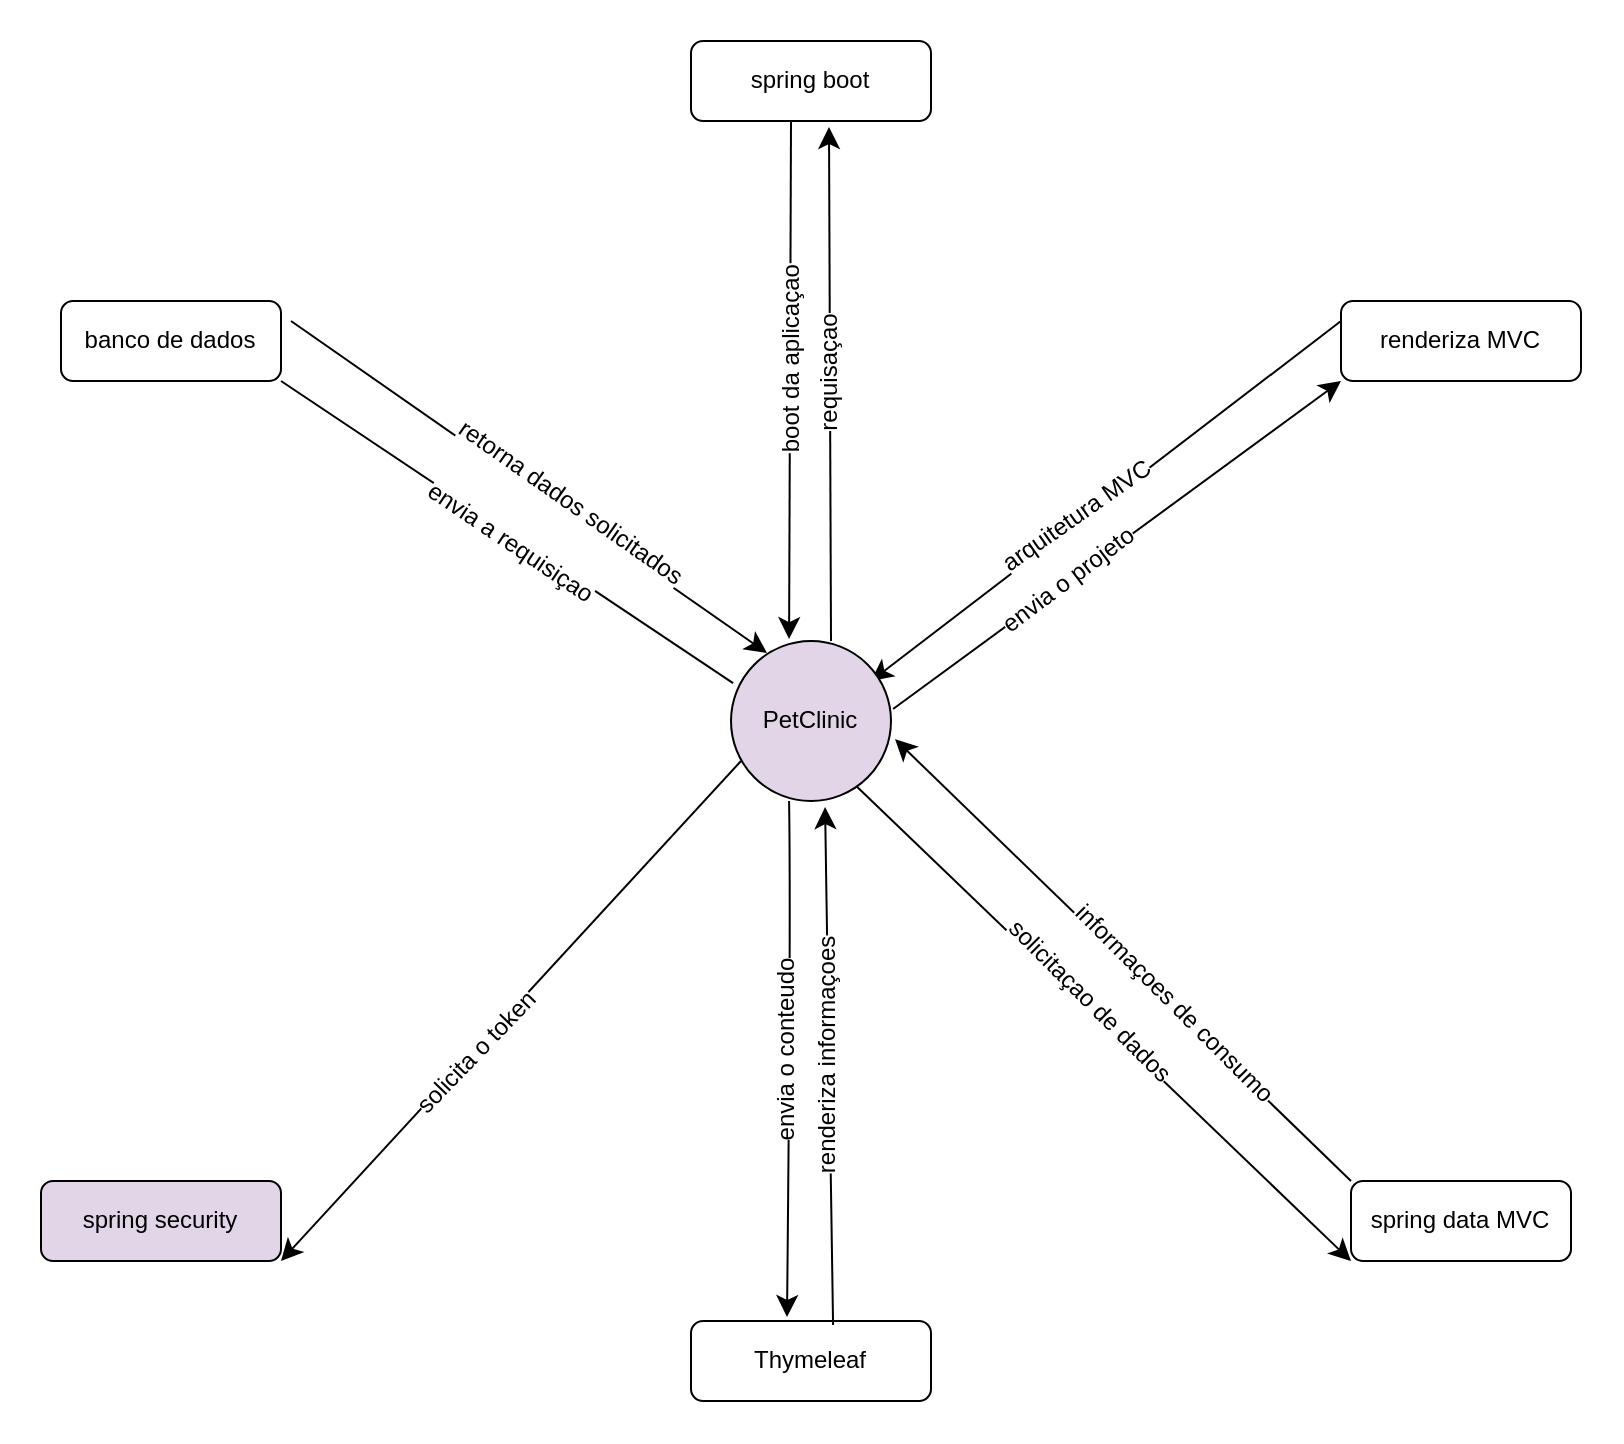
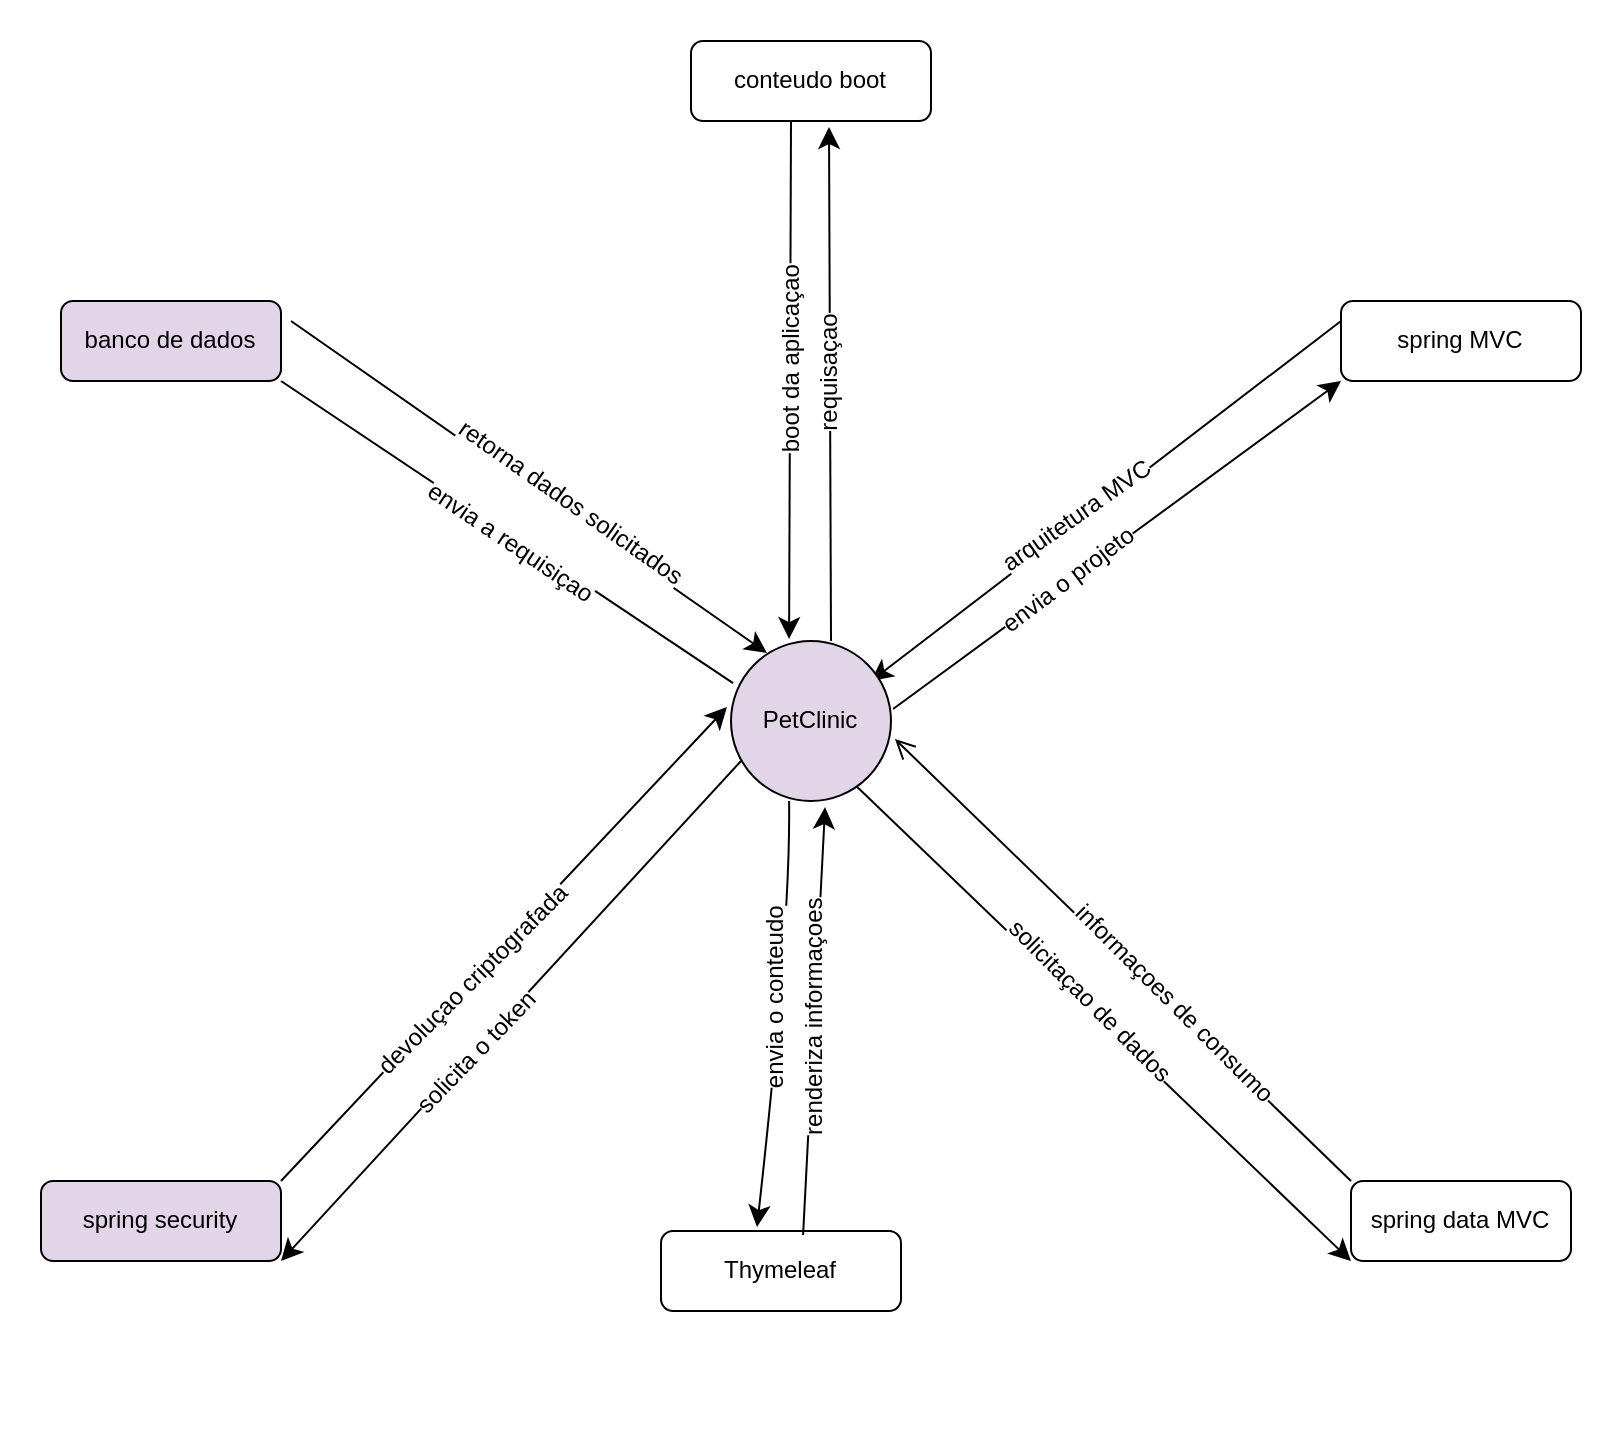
(811, 81) -> (811, 81)
(171, 341) -> (171, 341)
(1461, 341) -> (1461, 341)
(908, 751) -> (904, 748)
none -> (499, 949)
(811, 1361) -> (781, 1271)
